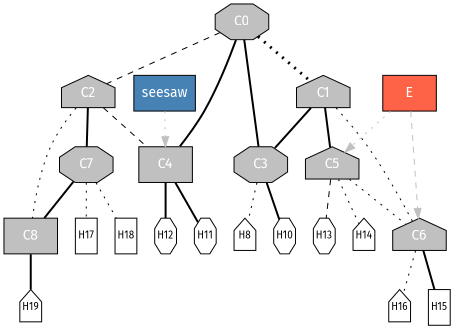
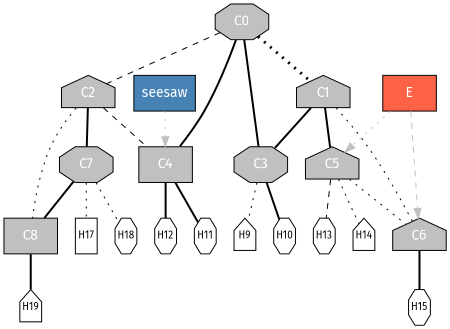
(126, 236) -> (126, 236)
(245, 236) -> (245, 236)
(400, 307) -> none
(439, 307) -> (419, 307)
